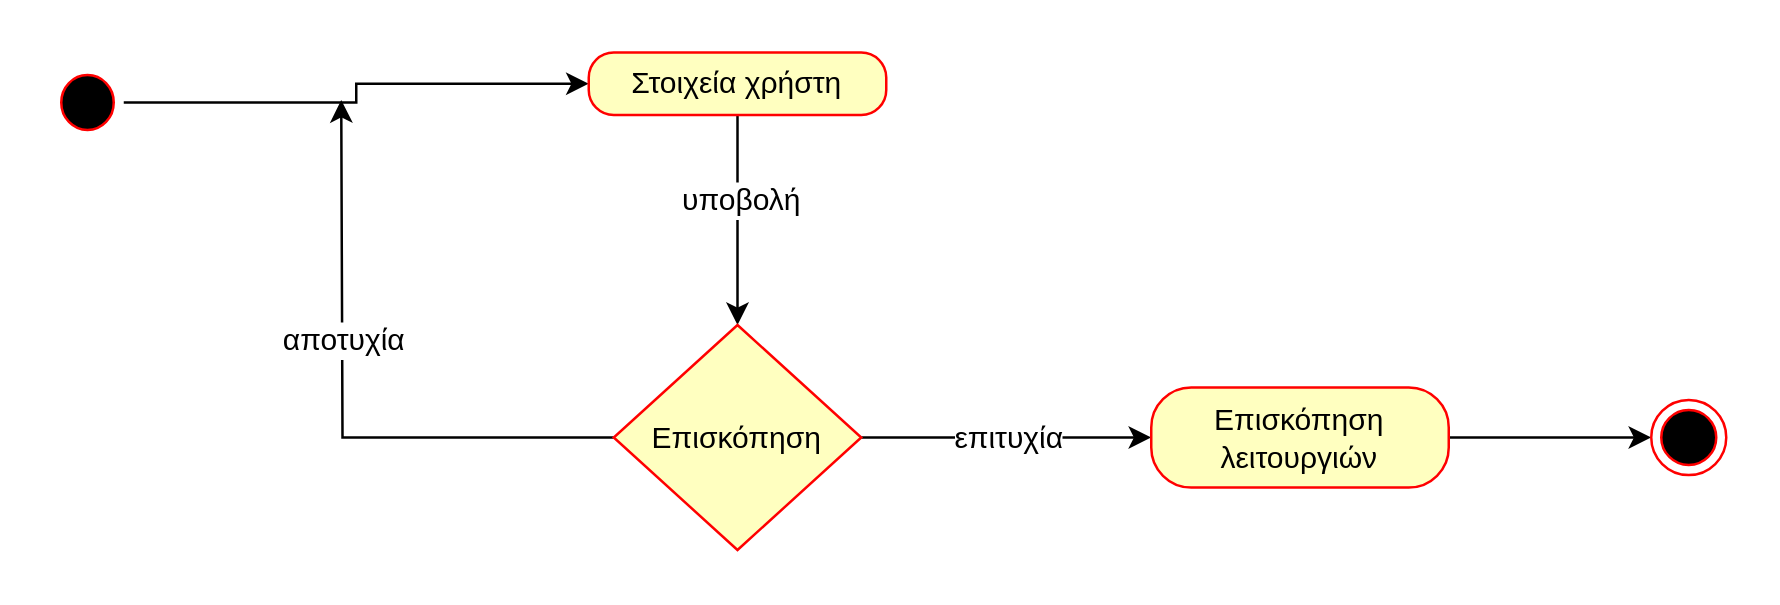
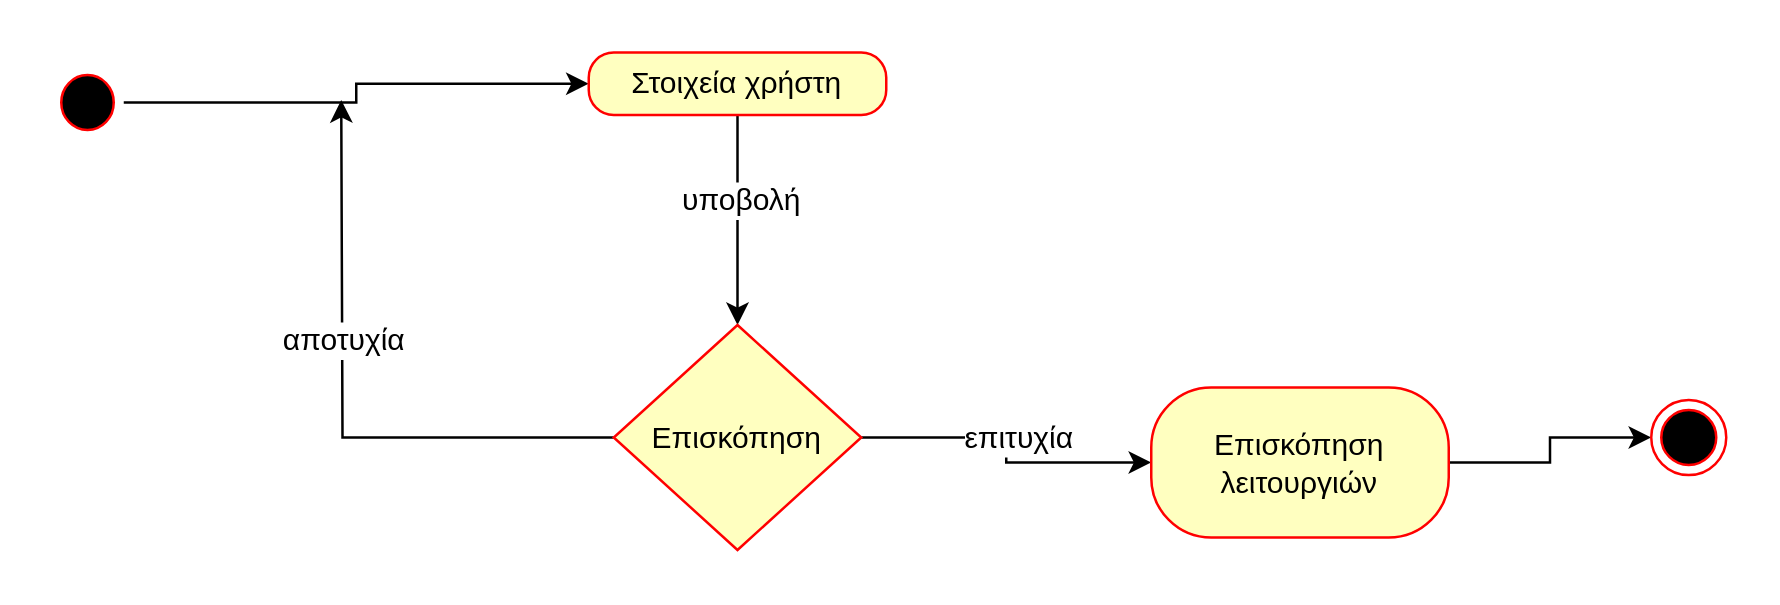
(1300, 438) -> (1300, 463)
